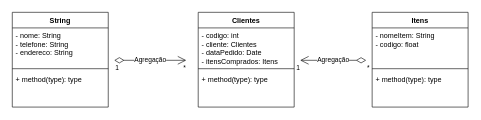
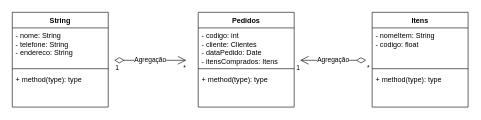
(246, 20) -> (246, 20)
